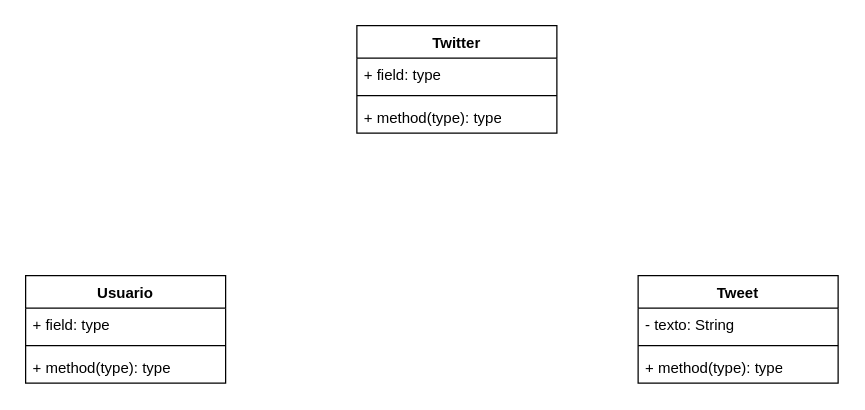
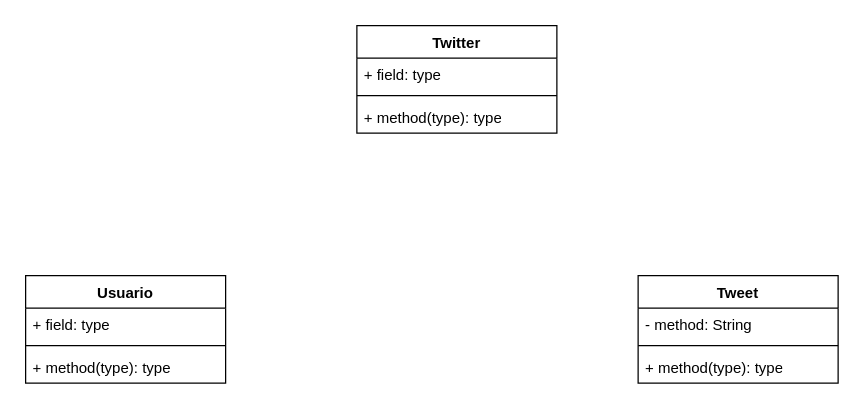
(701, 326) -> (705, 326)
